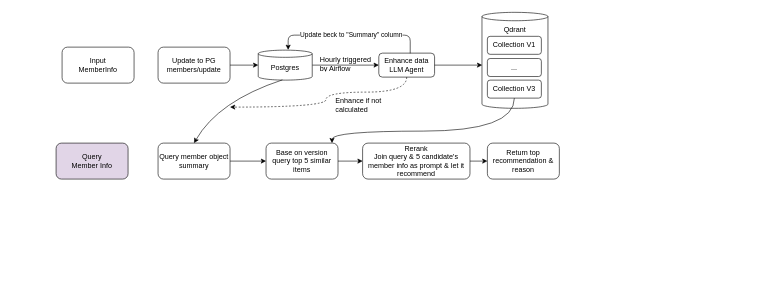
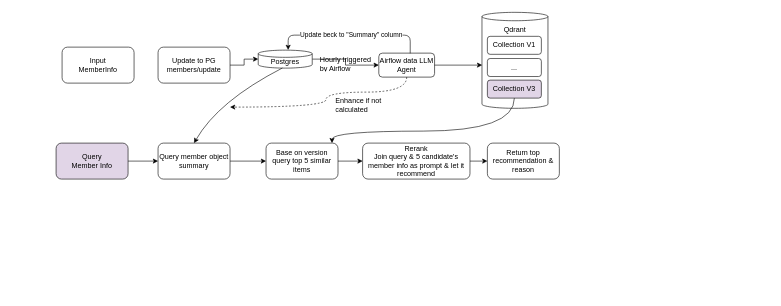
(285, 65) -> (285, 59)
(407, 65) -> (407, 65)
(515, 89) -> (515, 89)
none -> (152, 161)
